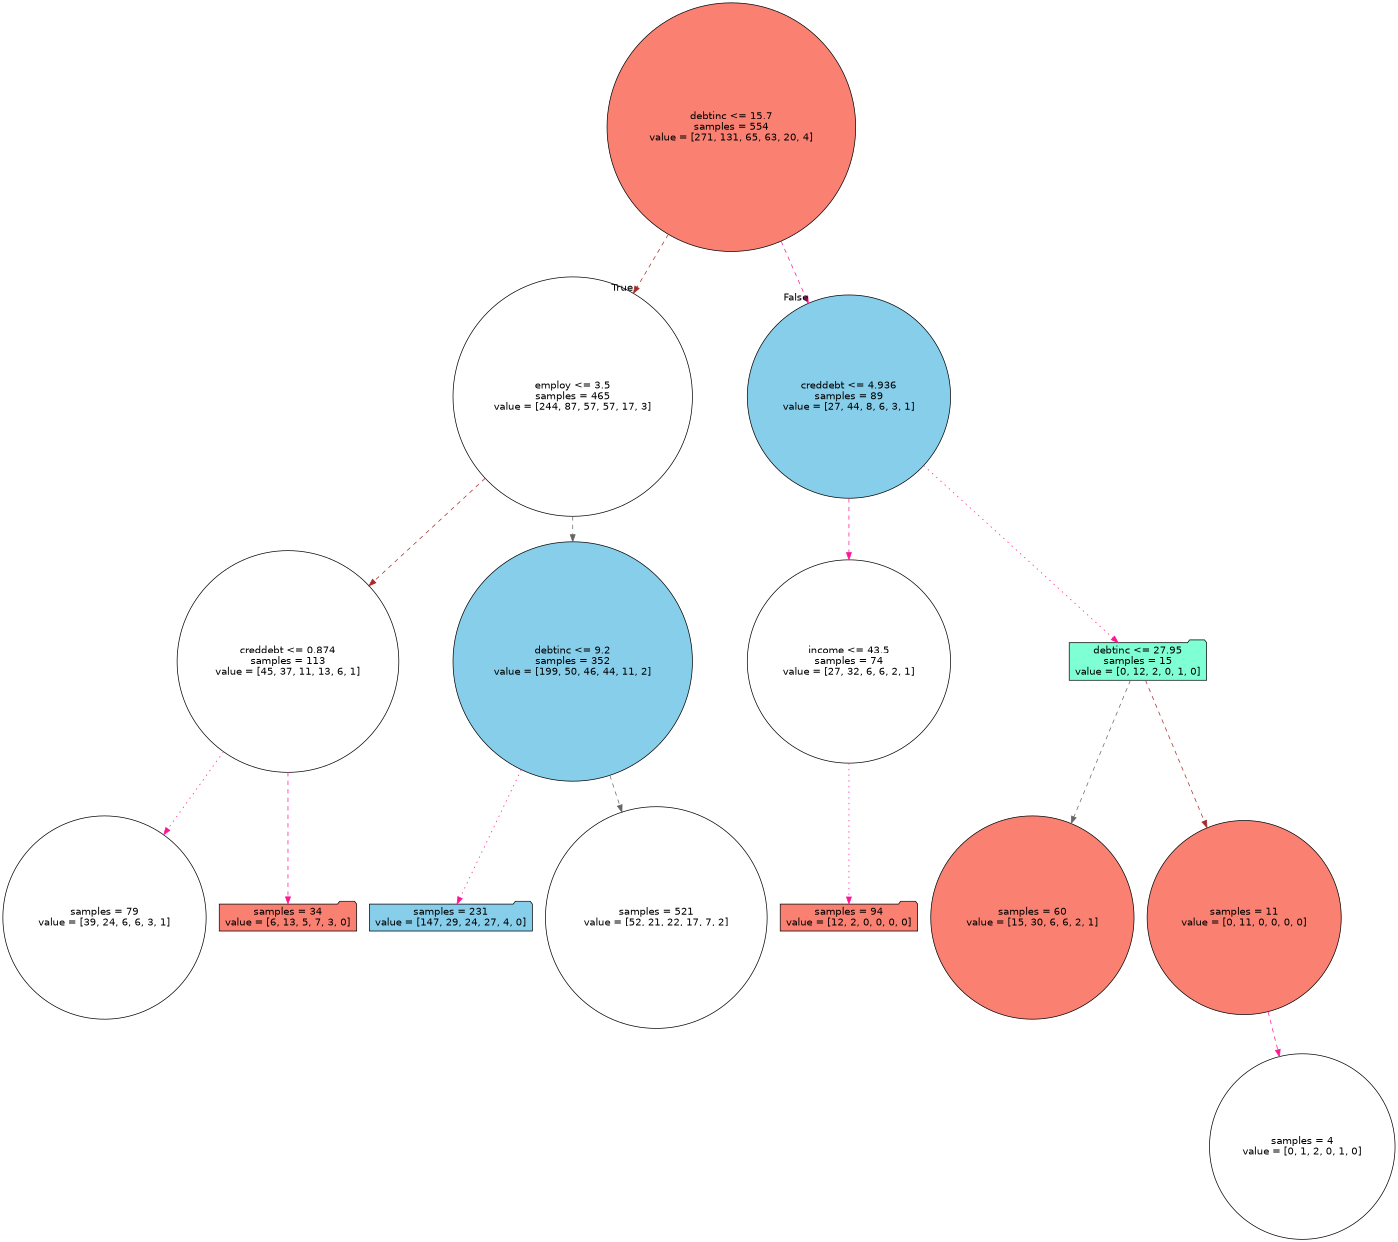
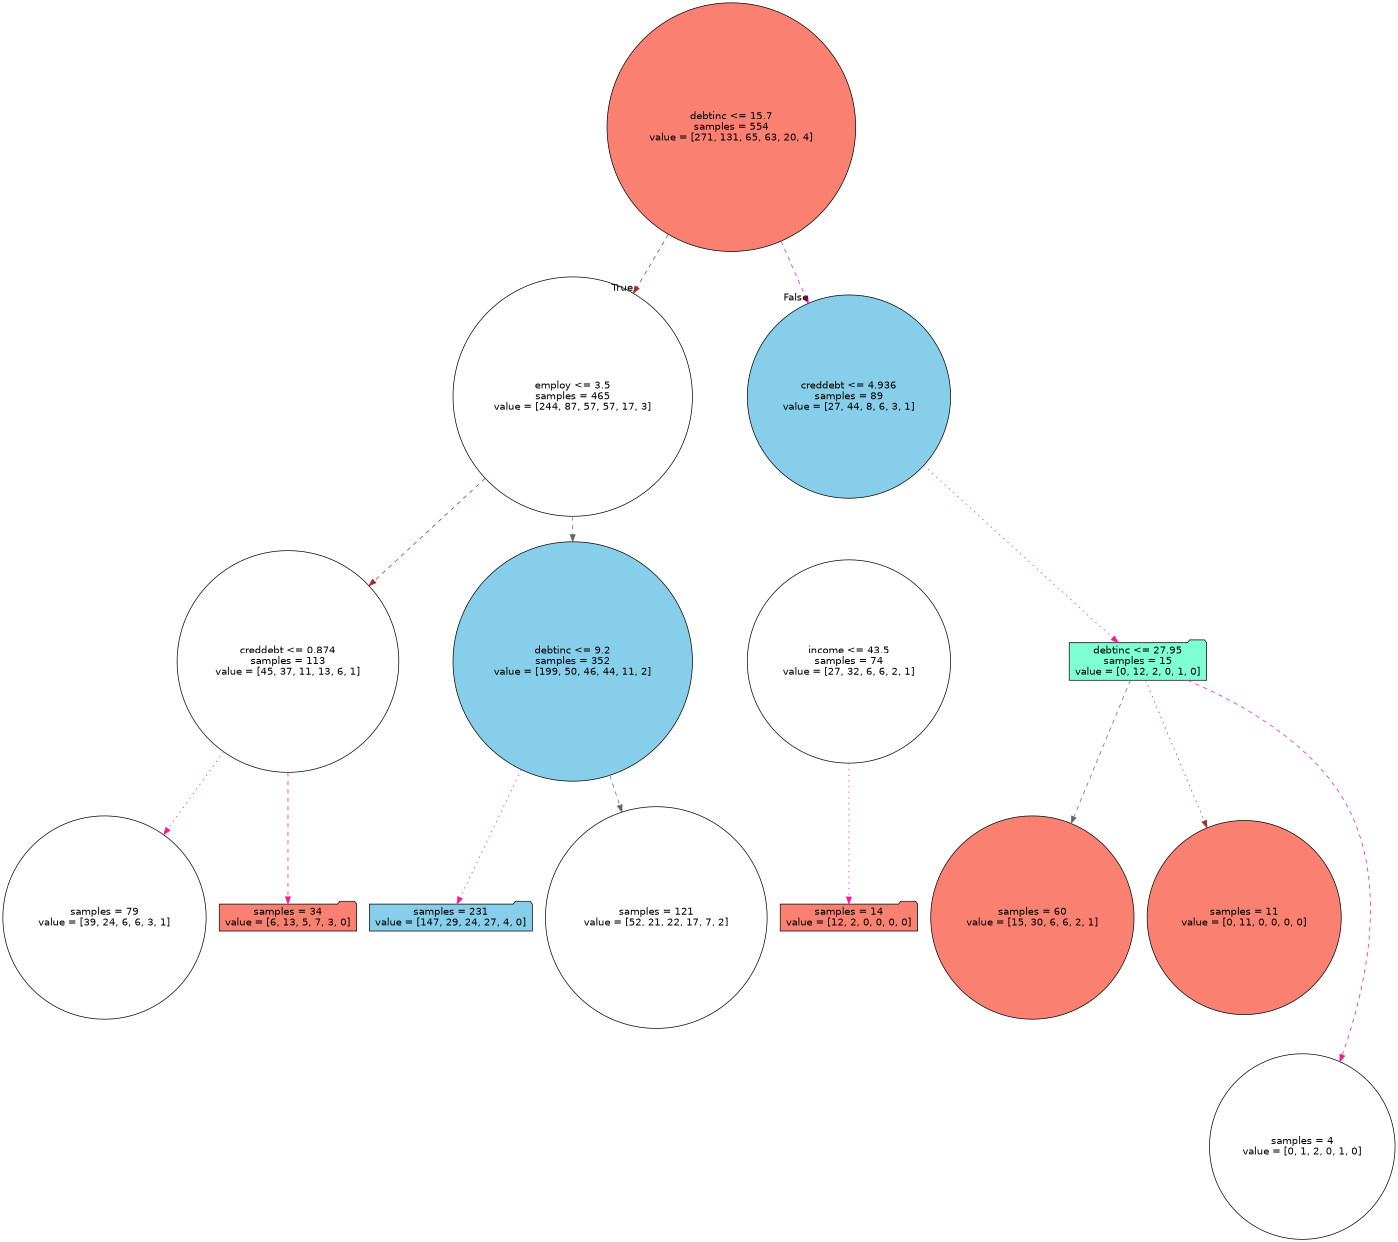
(849, 526) -> none
(1175, 751) -> (1175, 751)
(656, 918) -> (656, 918)
(849, 918) -> (849, 918)
(1273, 1031) -> (1357, 829)
